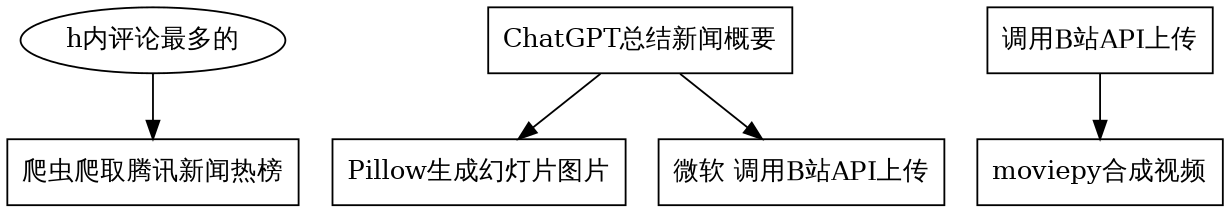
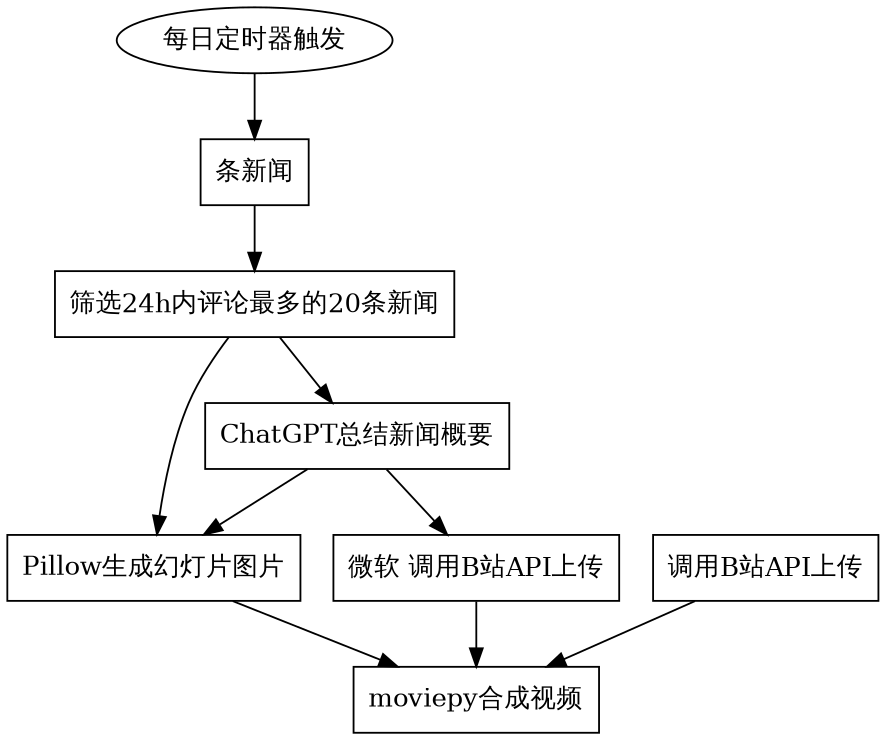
(153, 40) -> (255, 40)
(153, 172) -> (255, 172)
none -> (255, 304)
none -> (476, 625)
none -> (306, 630)
